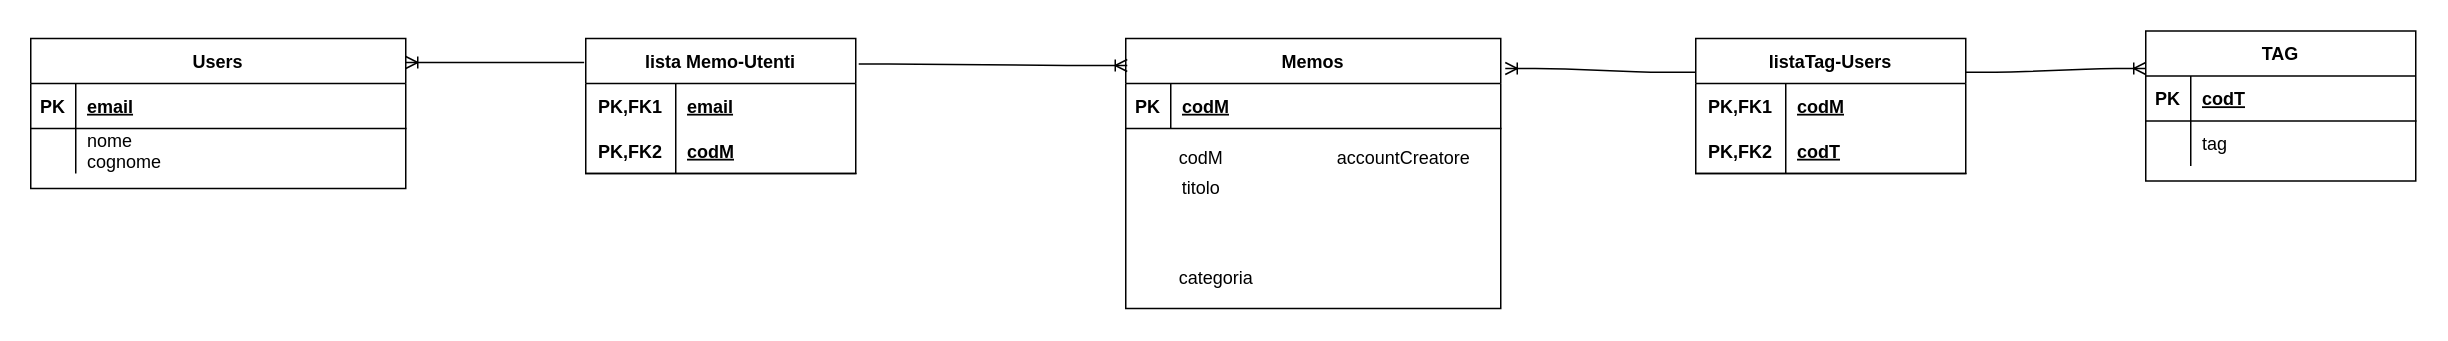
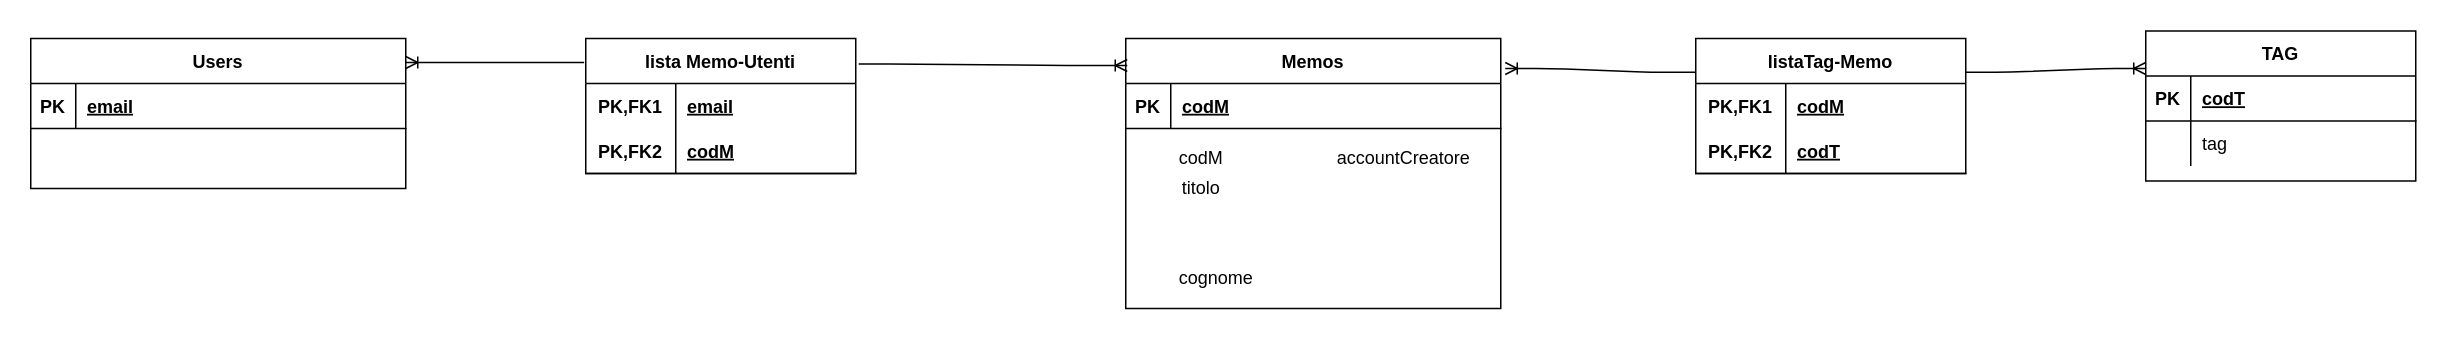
(1830, 62) -> (1830, 62)
(241, 151) -> none
(1217, 278) -> (1217, 278)
